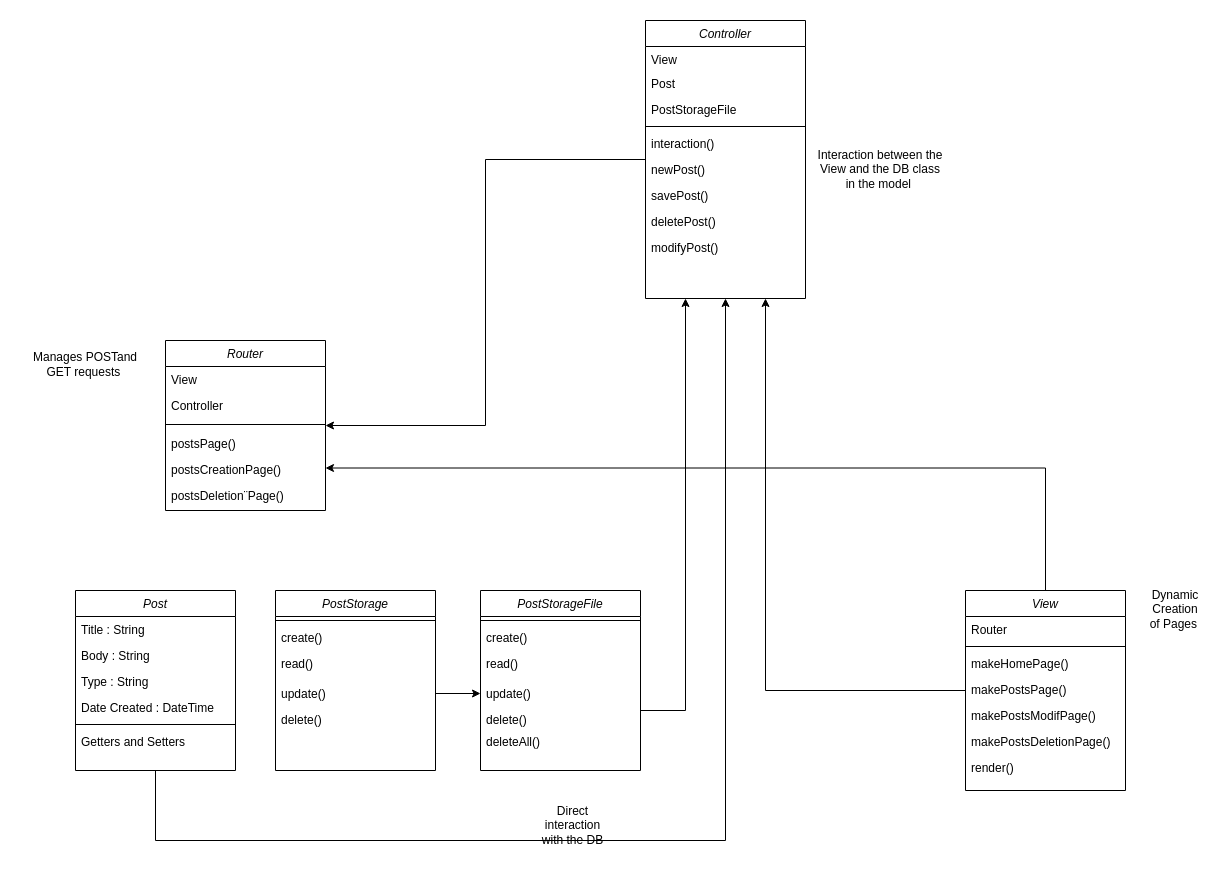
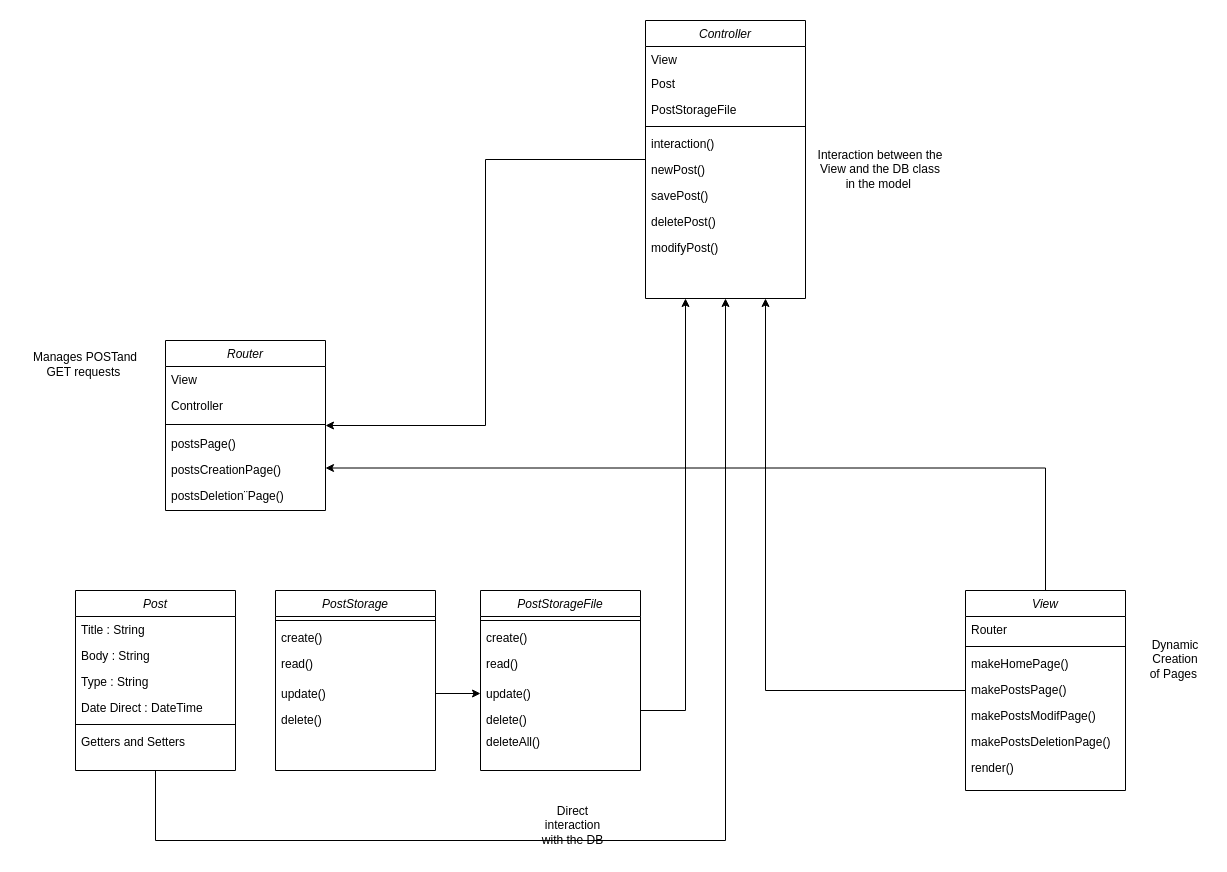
(1176, 610) -> (1176, 660)
(150, 708) -> (146, 708)
